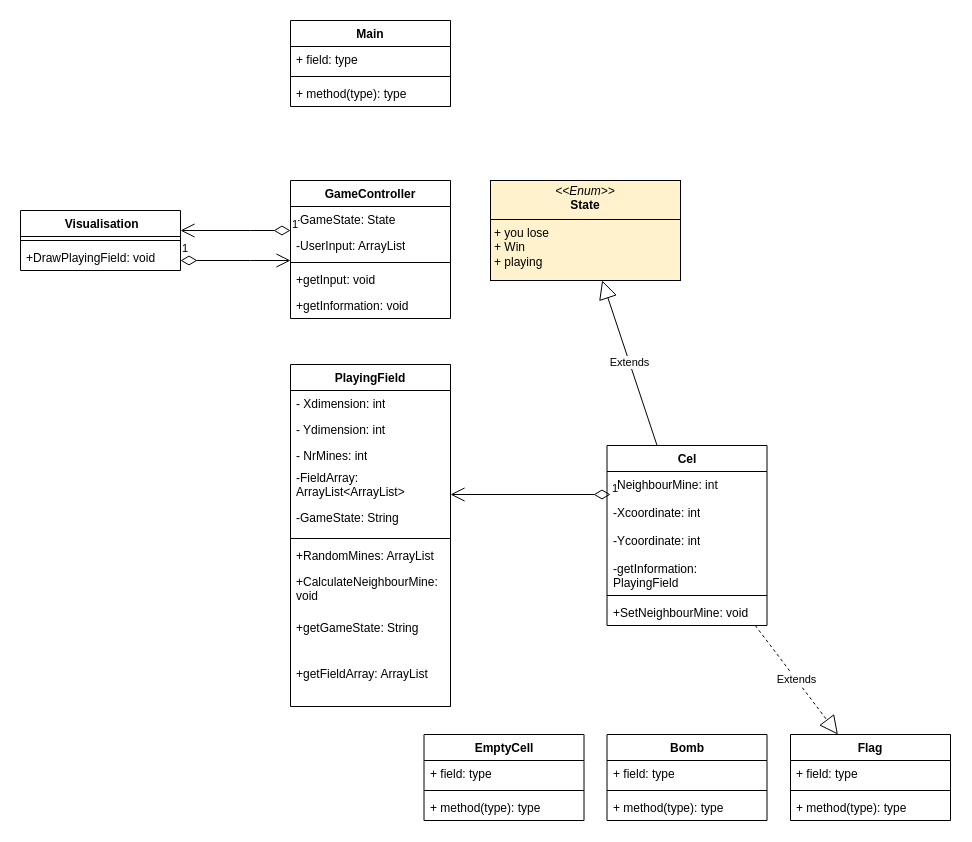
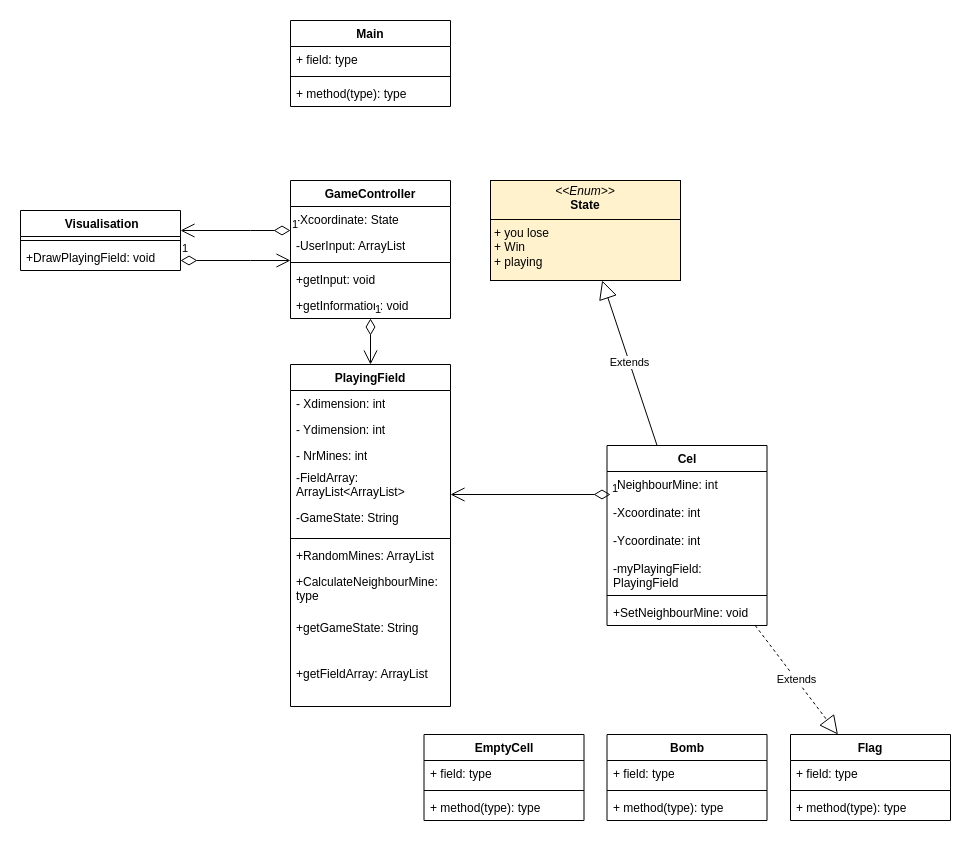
(351, 221) -> (356, 221)
none -> (371, 348)
(689, 577) -> (689, 577)
(372, 590) -> (372, 590)
